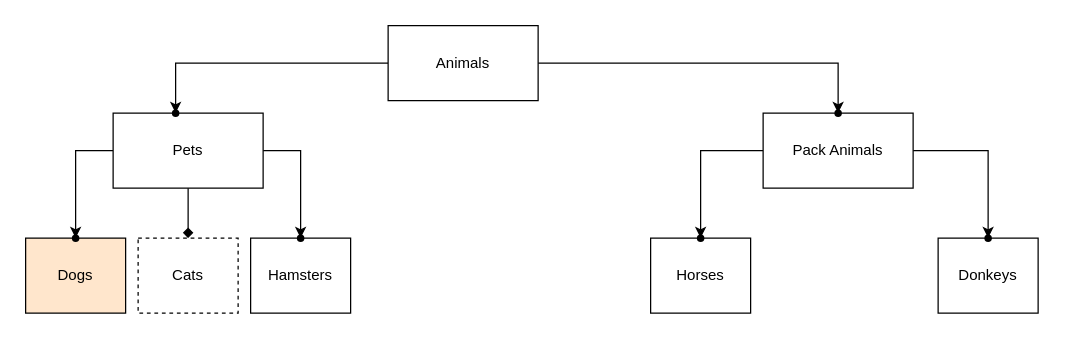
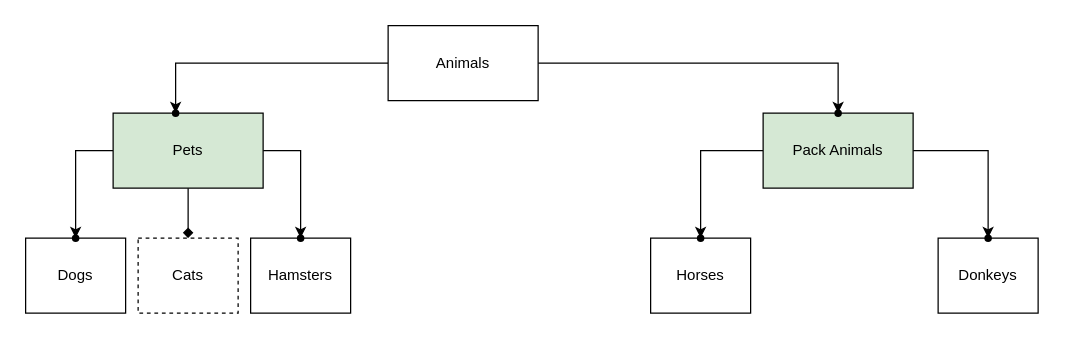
(188, 151) -> (188, 151)
(838, 151) -> (838, 151)
(76, 276) -> (76, 276)
